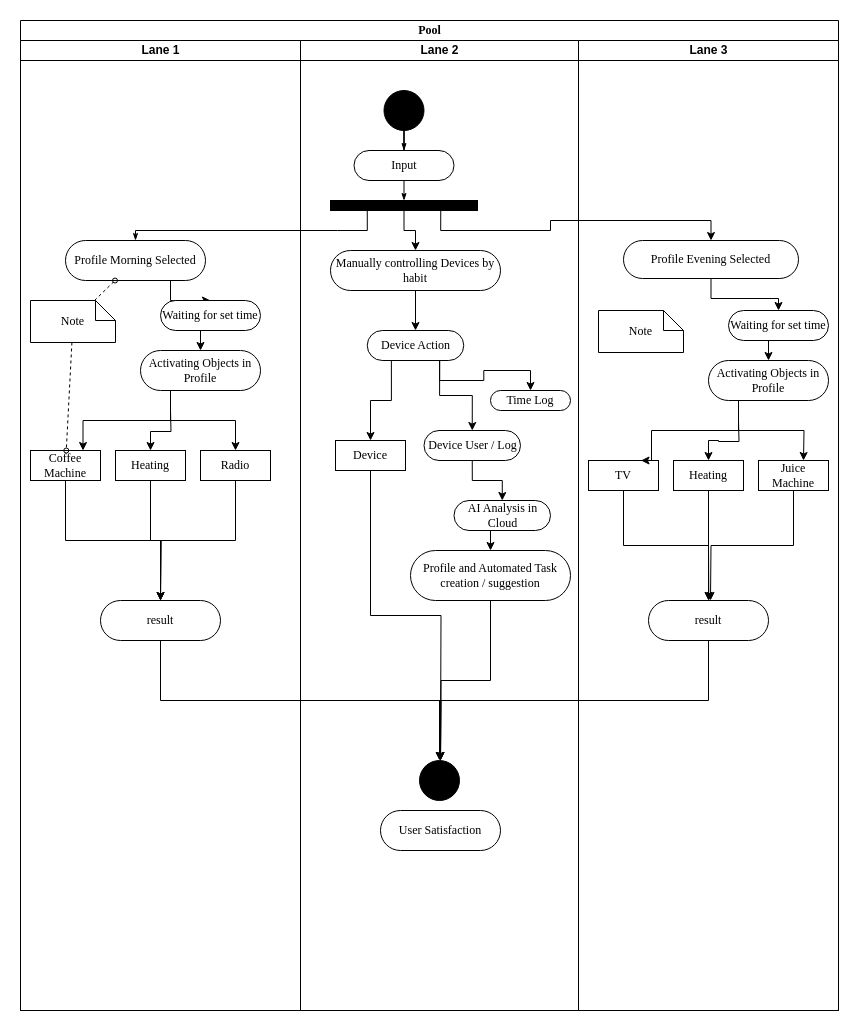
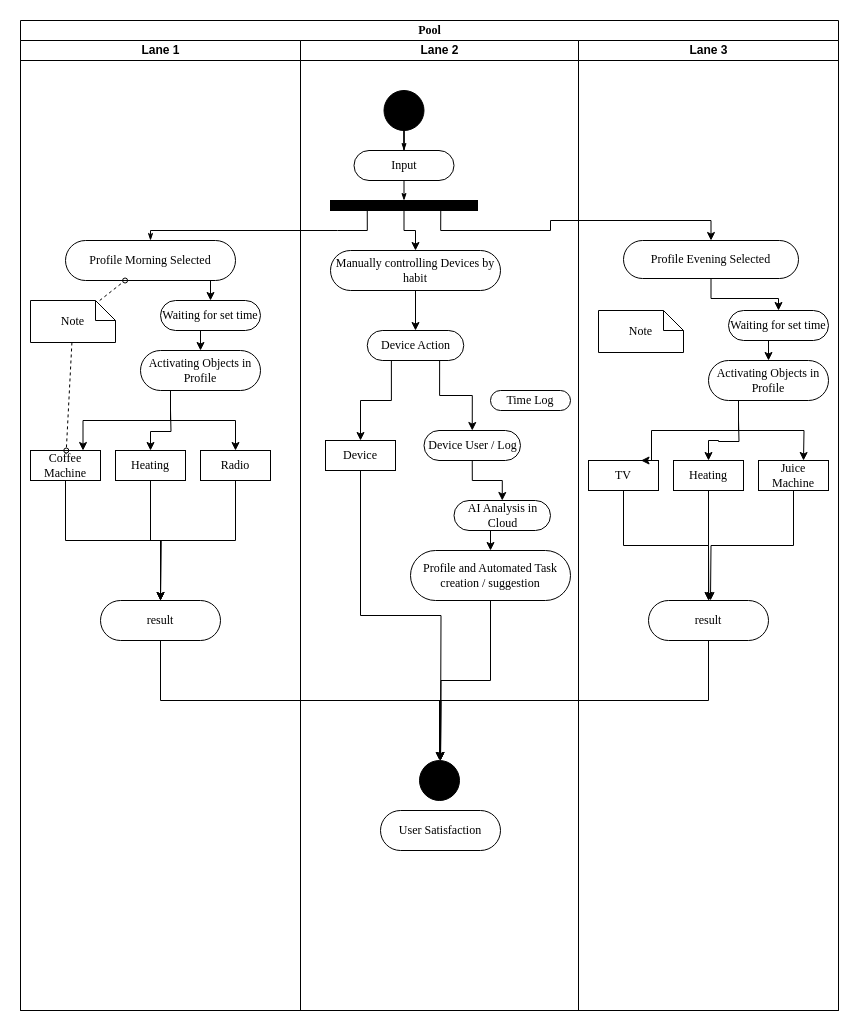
(136, 261) -> (151, 261)
(487, 371) -> none
(371, 456) -> (361, 456)
